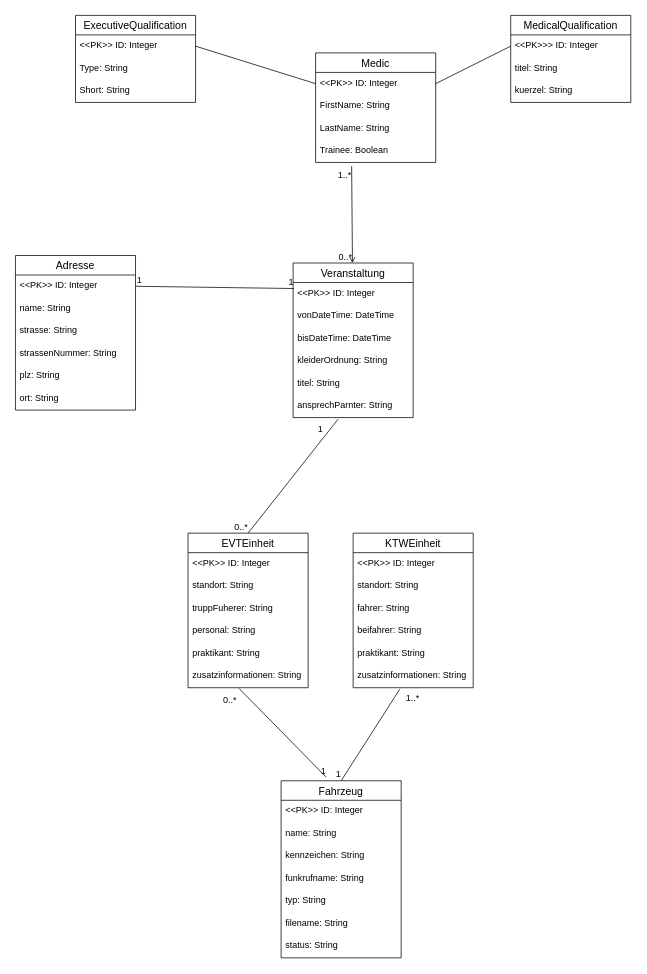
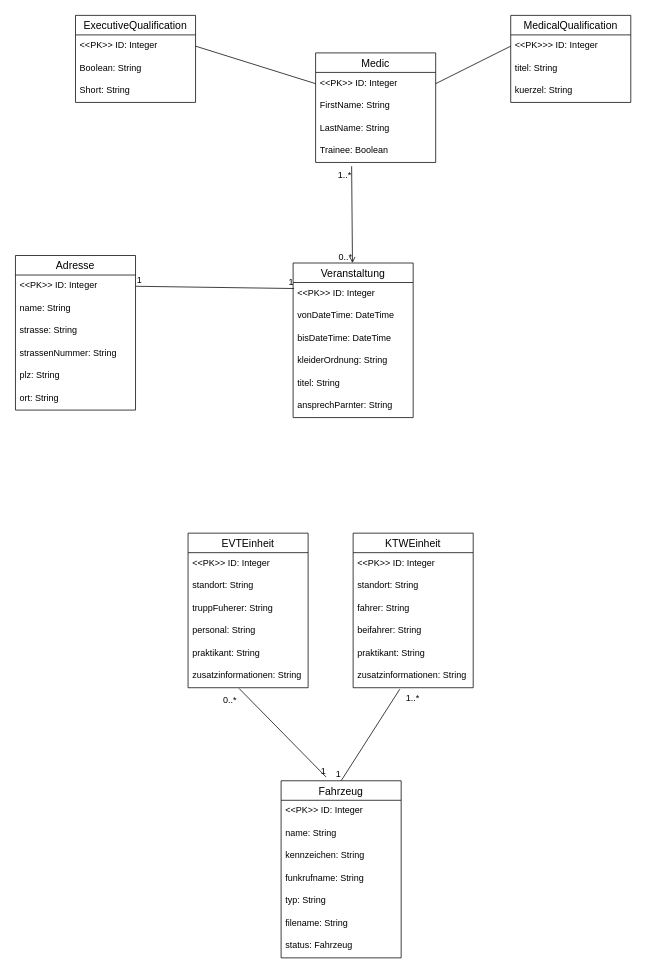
(106, 68) -> (113, 68)
(293, 476) -> none
(317, 945) -> (323, 945)
